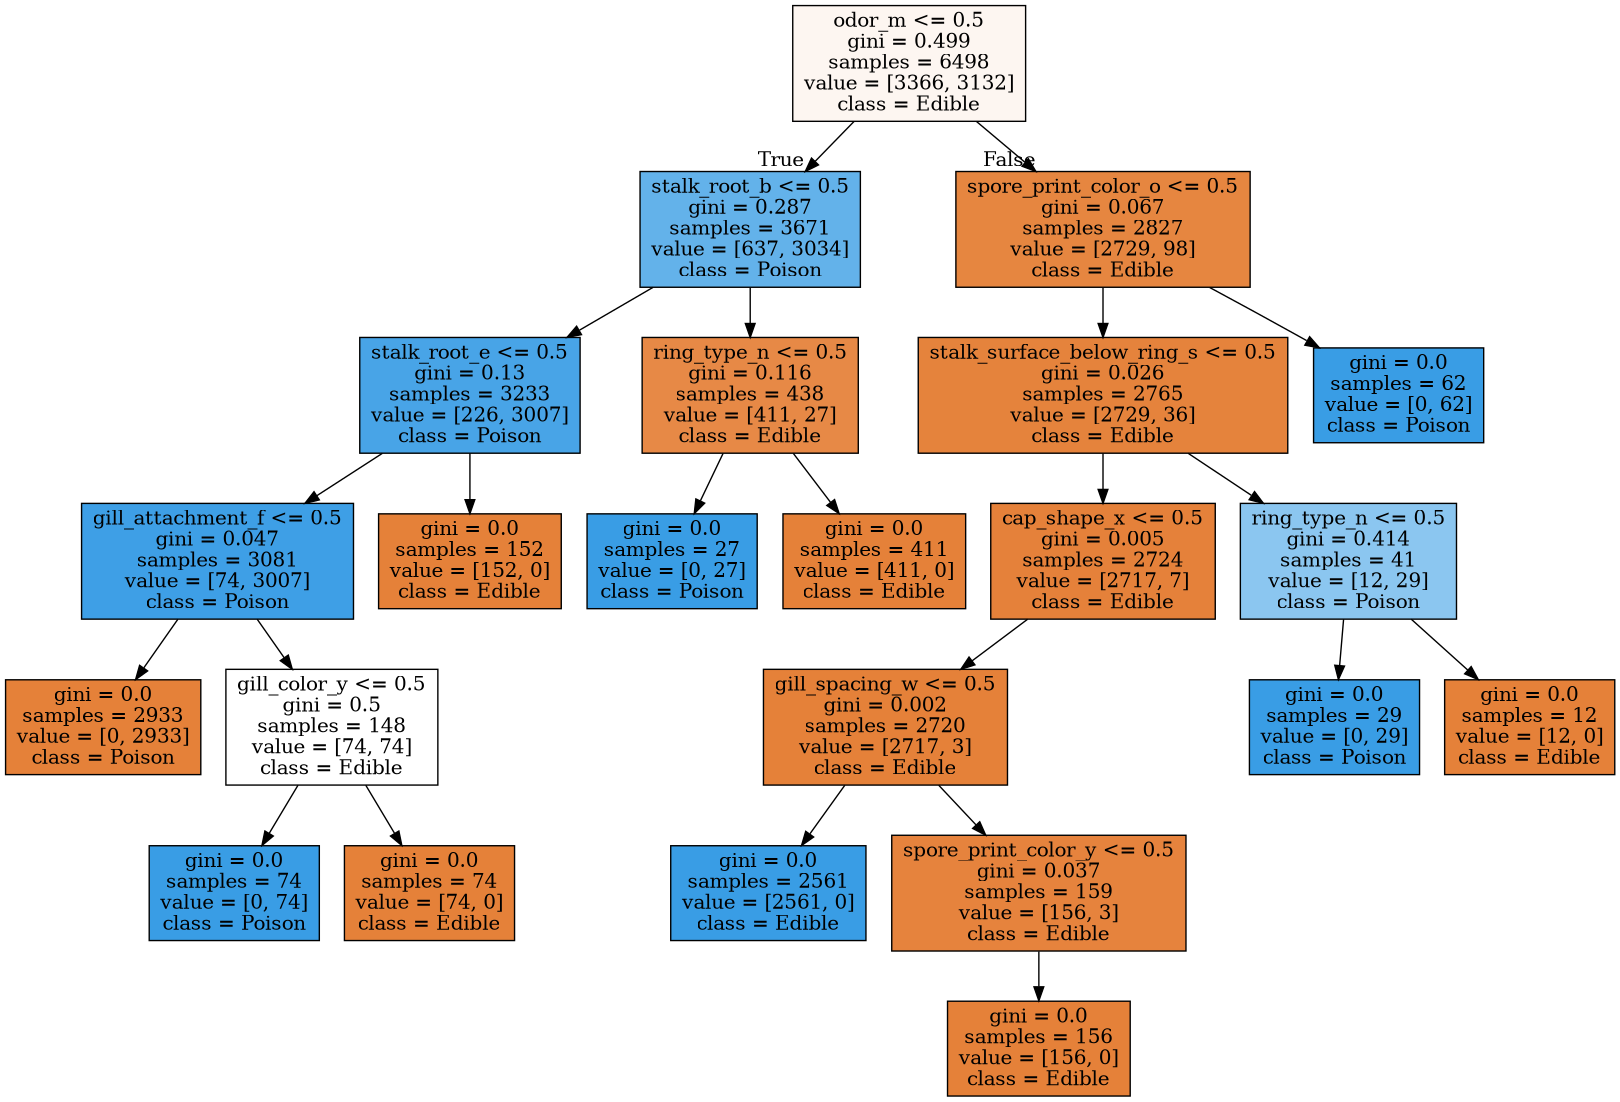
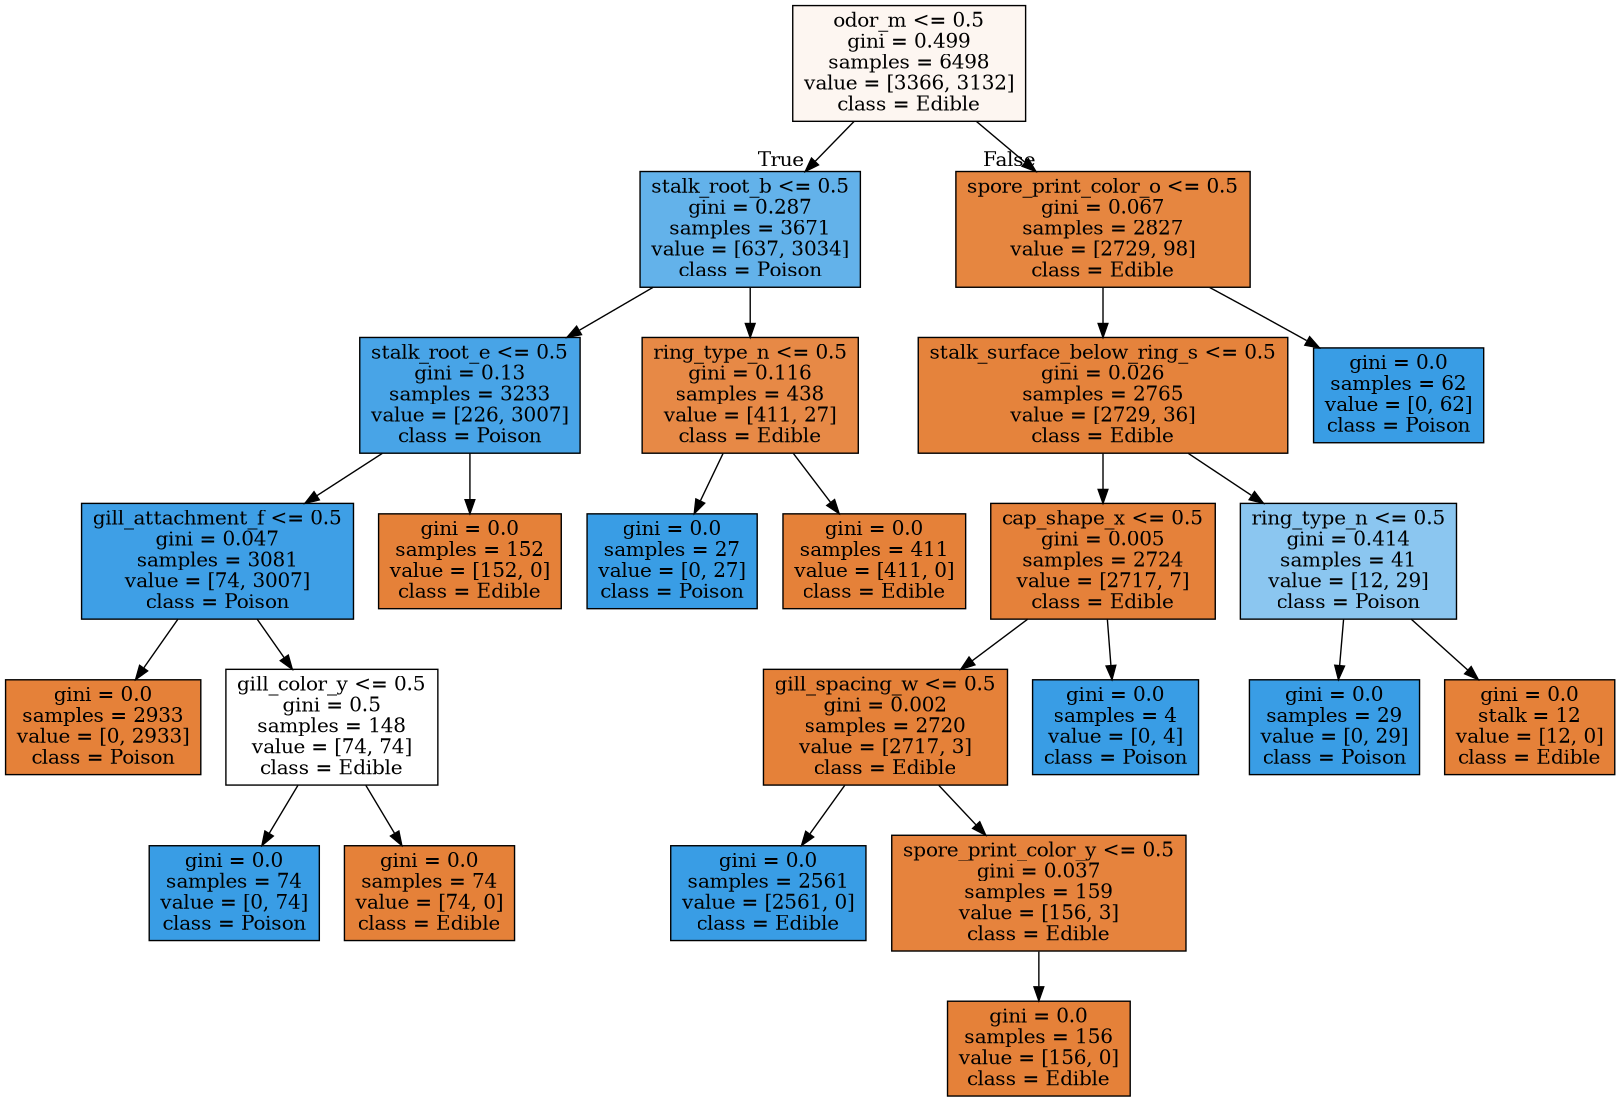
none -> (1116, 727)
(1530, 727) -> (1530, 727)
